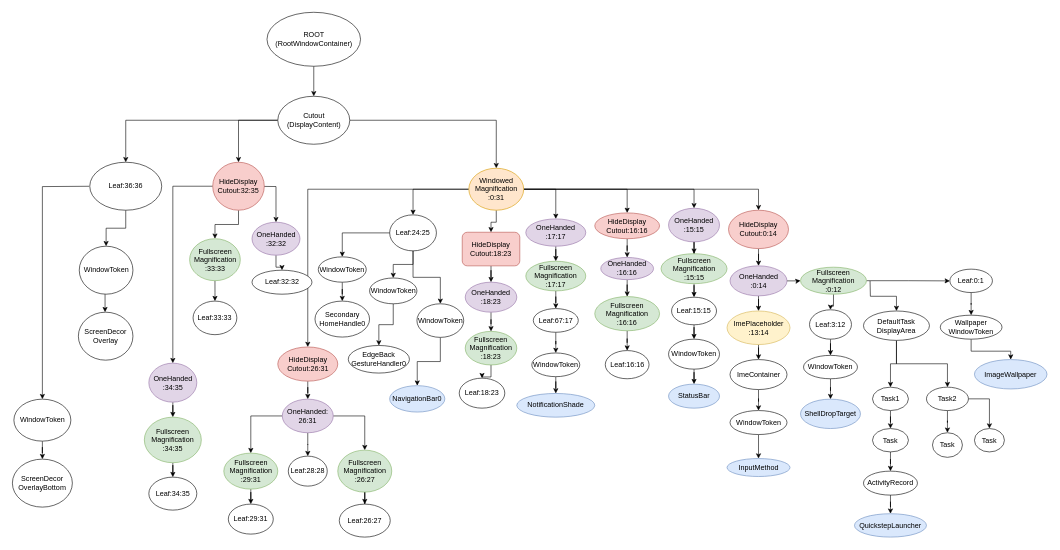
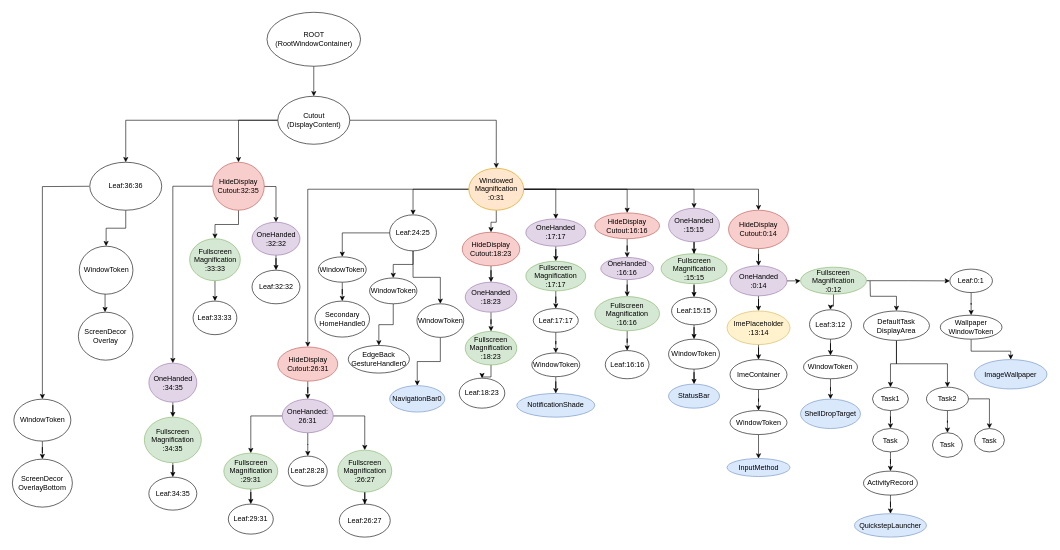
(491, 249) -> (491, 249)
(282, 282) -> (276, 287)
(556, 321) -> (556, 321)
